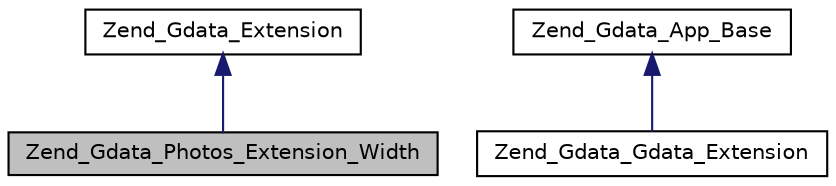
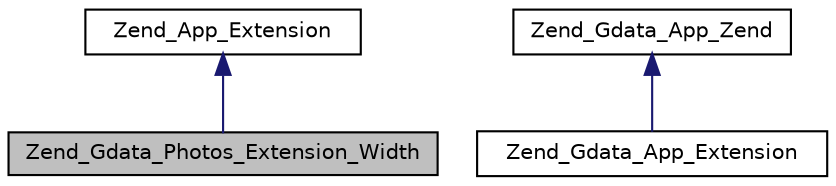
(223, 32) -> (223, 32)
(652, 32) -> (652, 32)
(652, 154) -> (652, 154)
